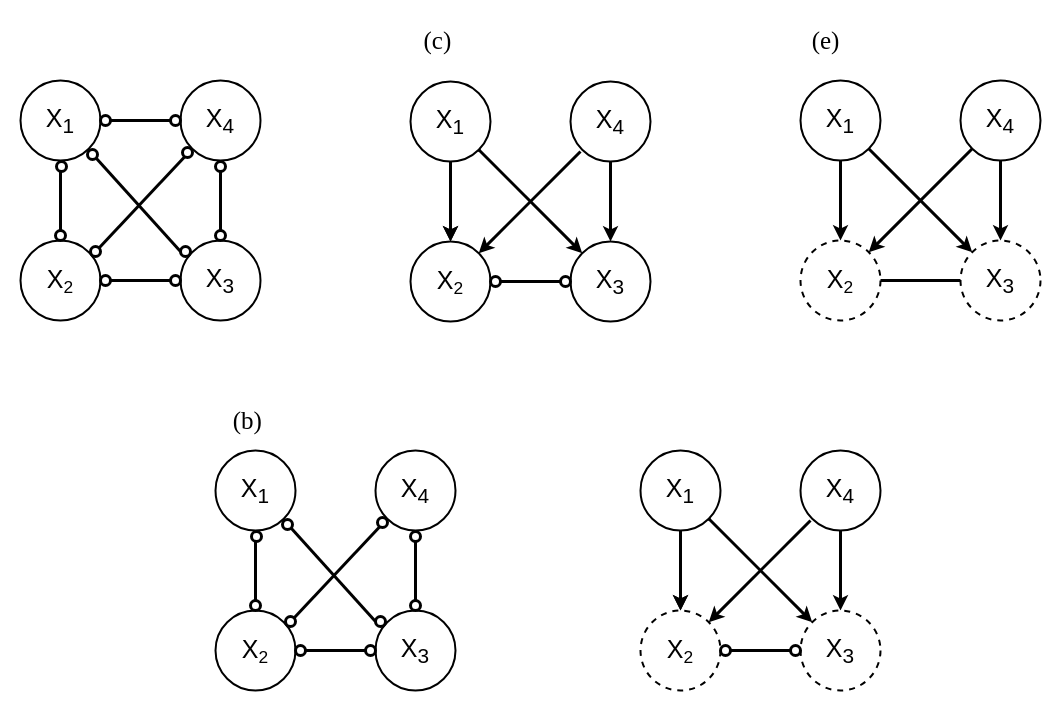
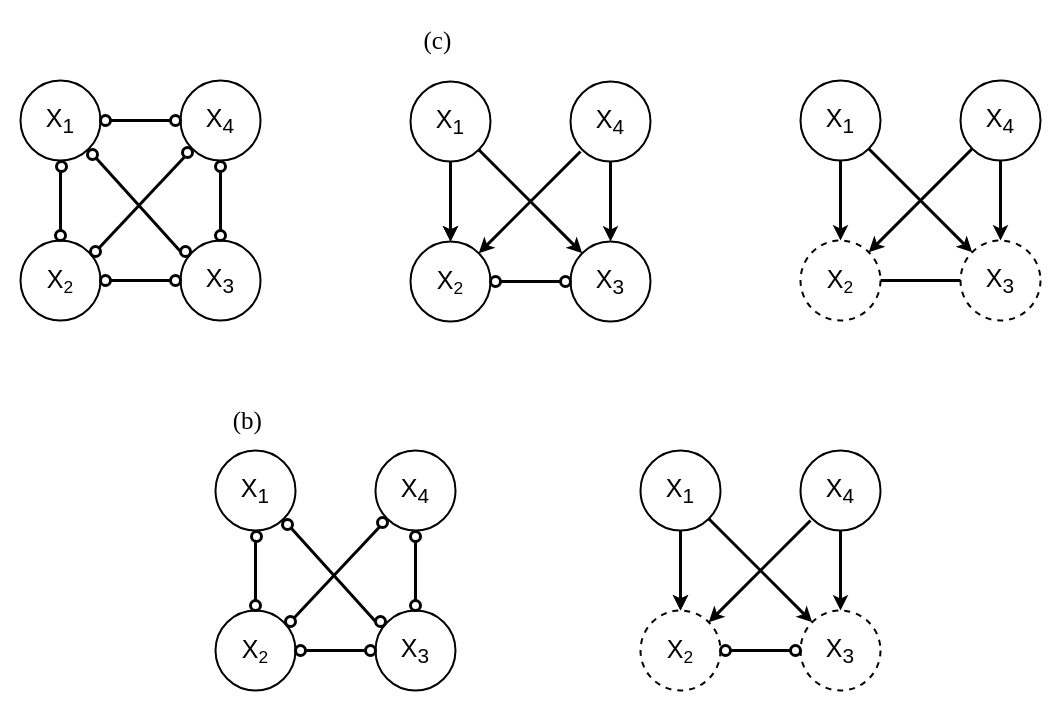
(826, 41) -> none
